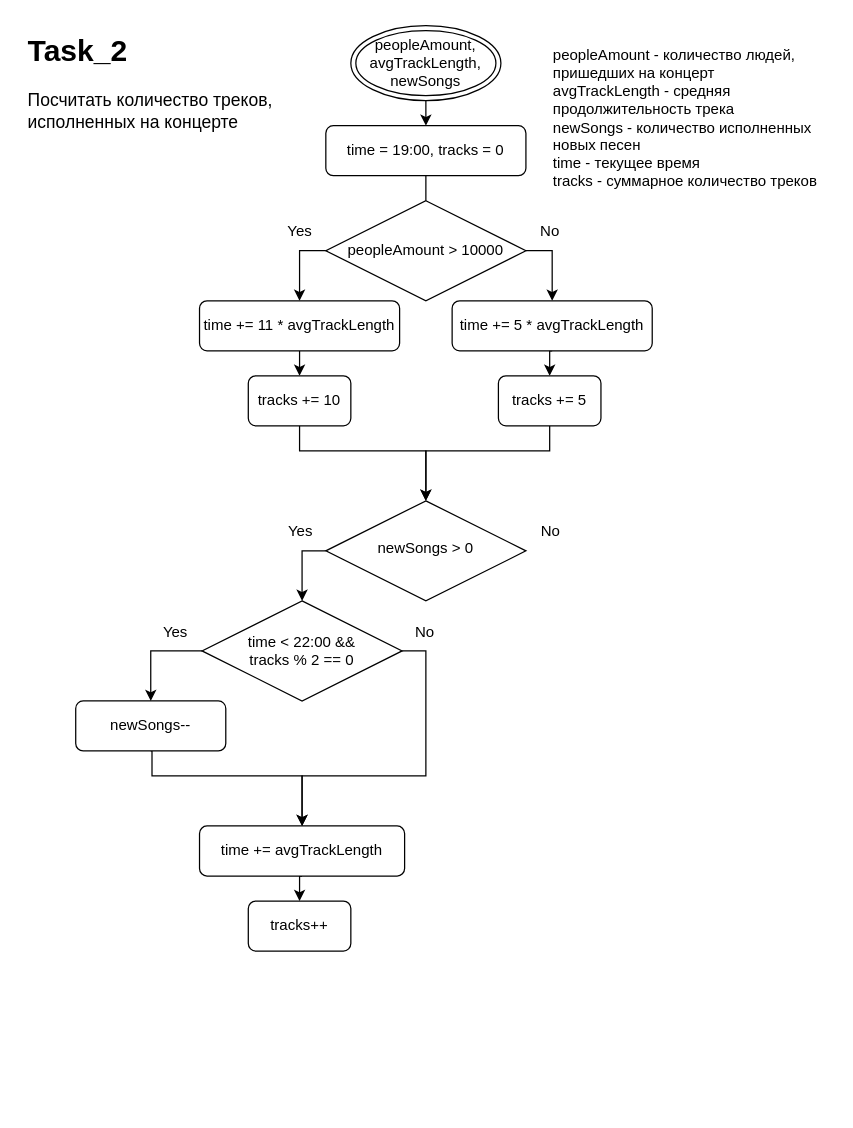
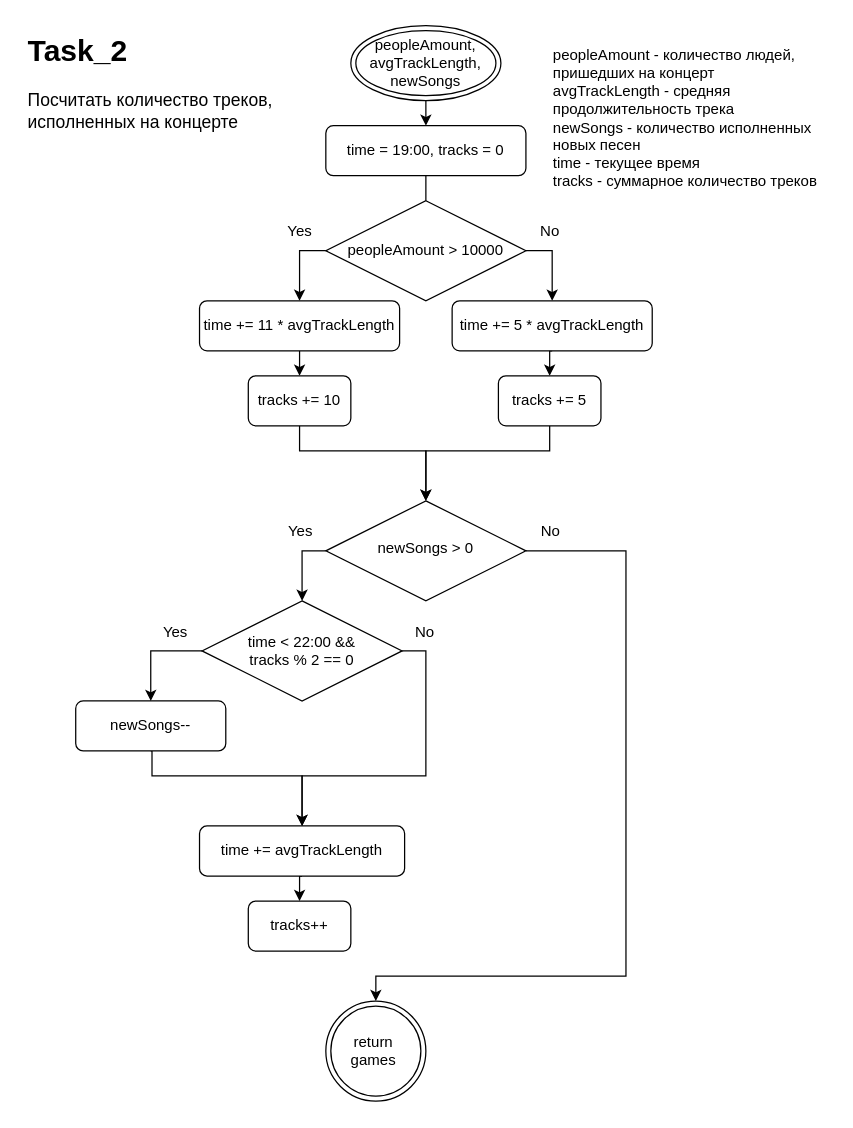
none -> (626, 847)
none -> (376, 1051)
